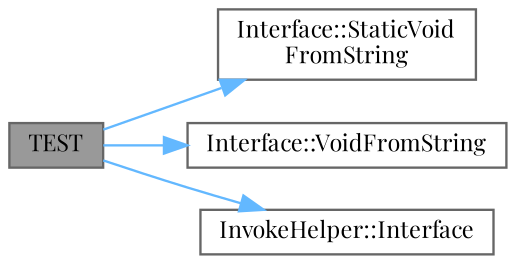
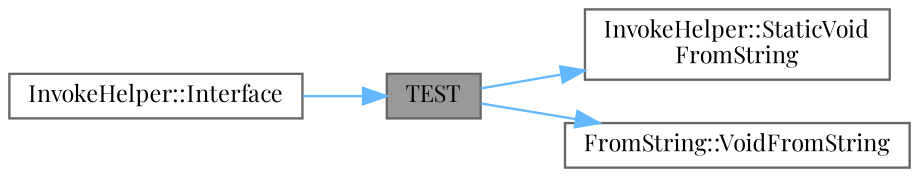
(347, 45) -> (737, 45)
(347, 145) -> (737, 145)
(172, 183) -> (333, 96)
